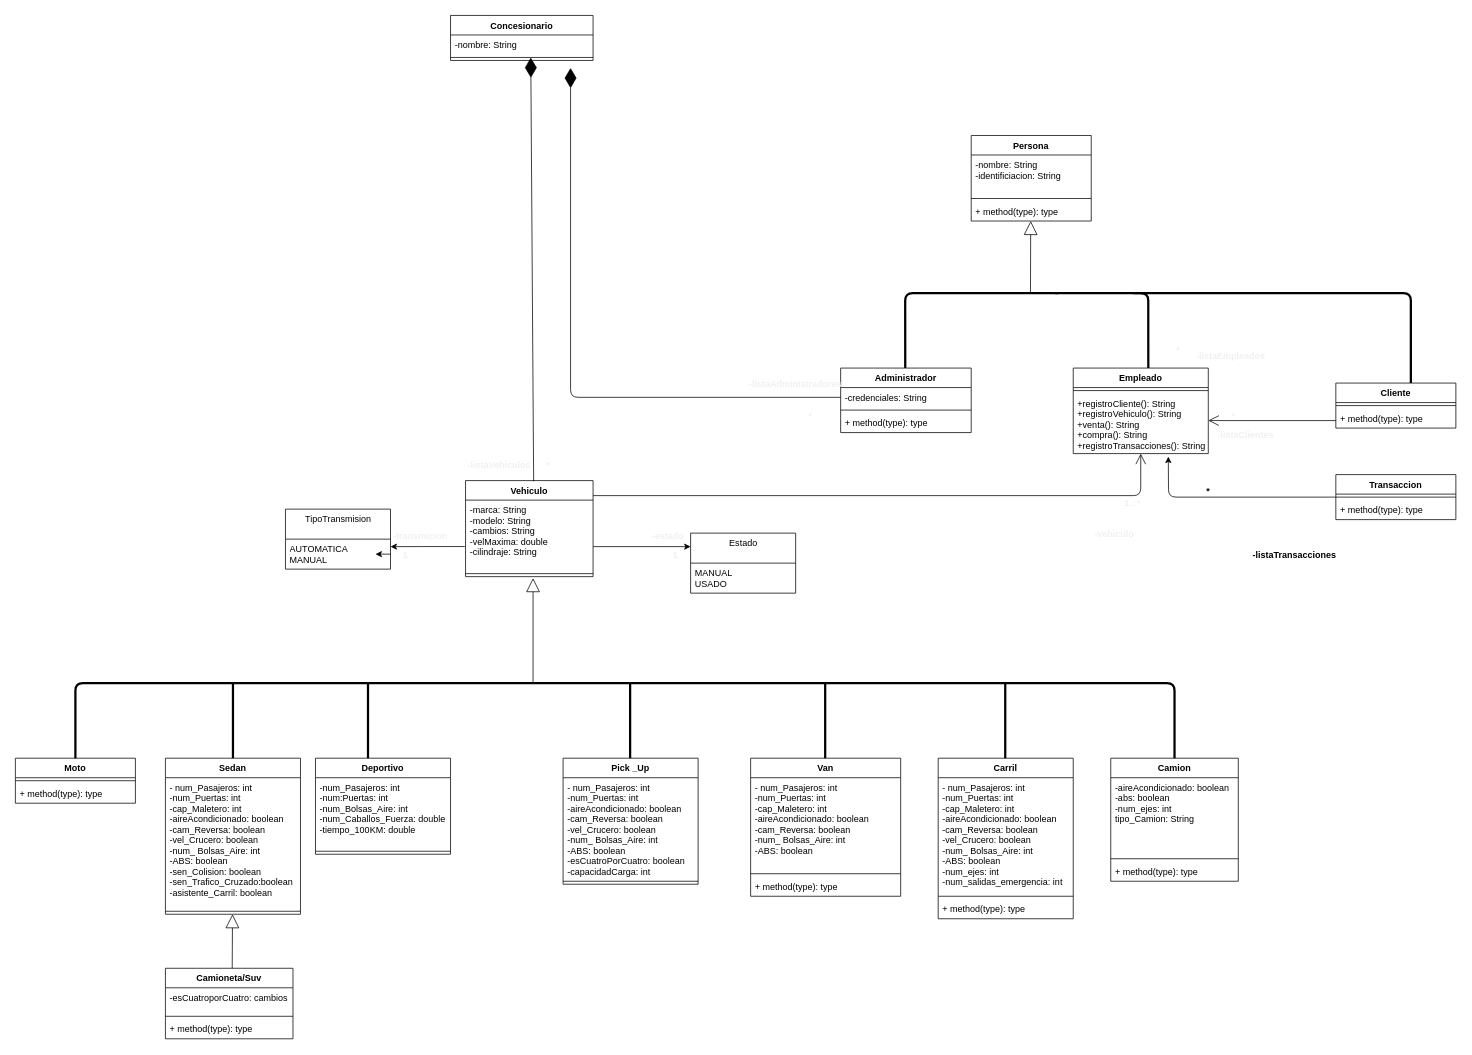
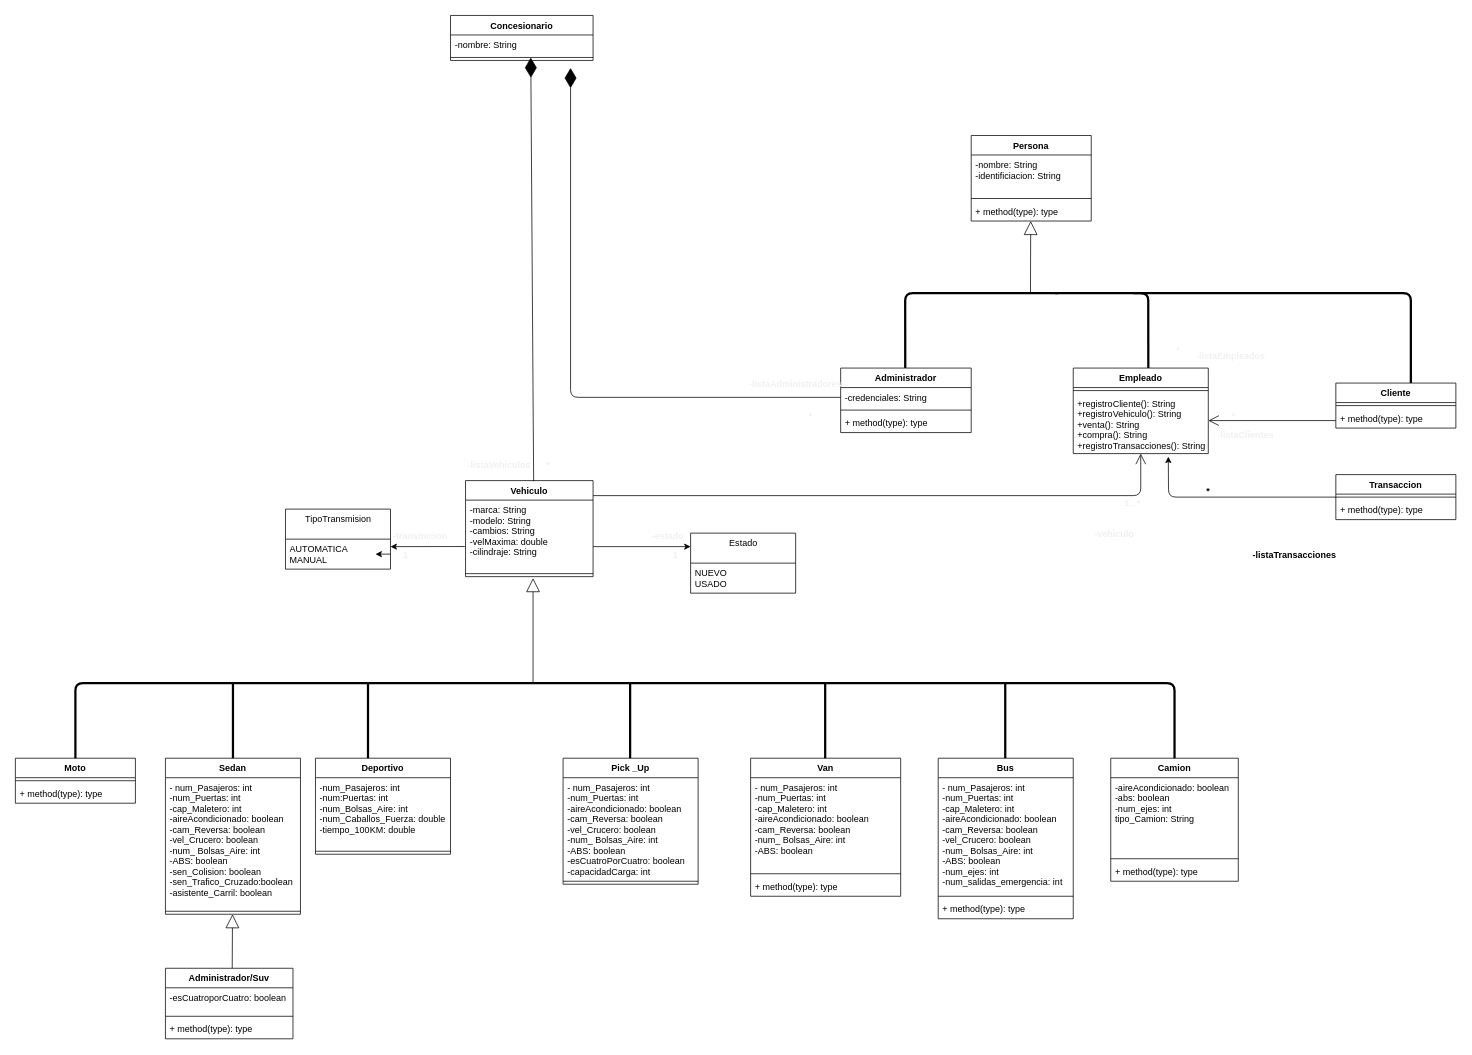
(710, 578) -> (707, 578)
(1005, 768) -> (1005, 768)
(229, 978) -> (229, 978)
(234, 998) -> (234, 998)
